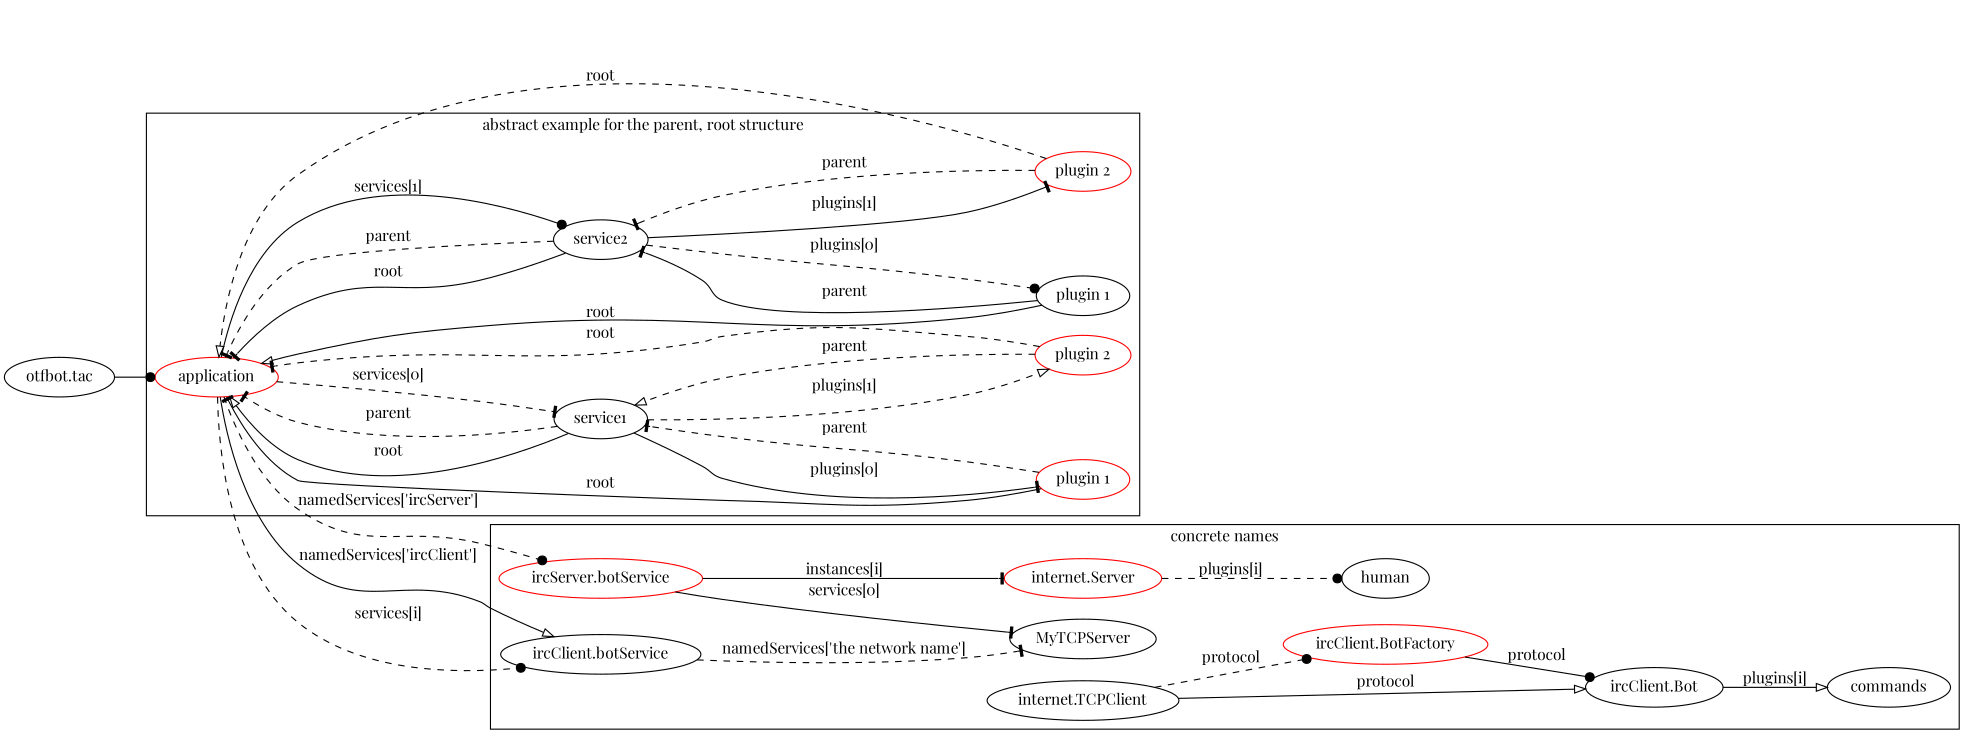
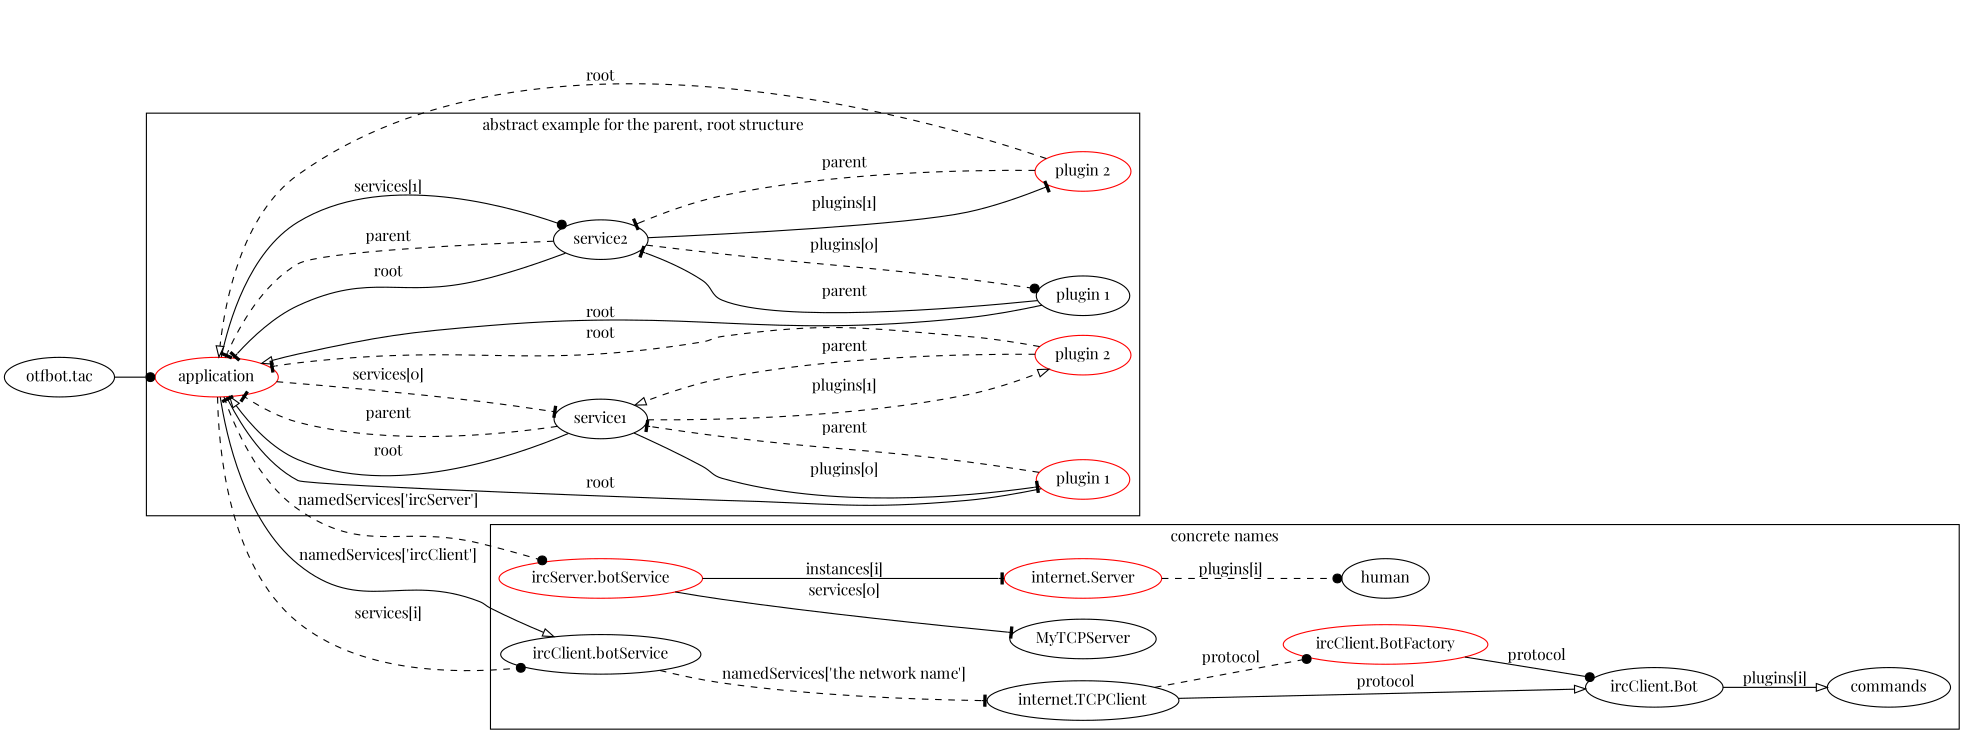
(858, 662) -> (820, 693)
